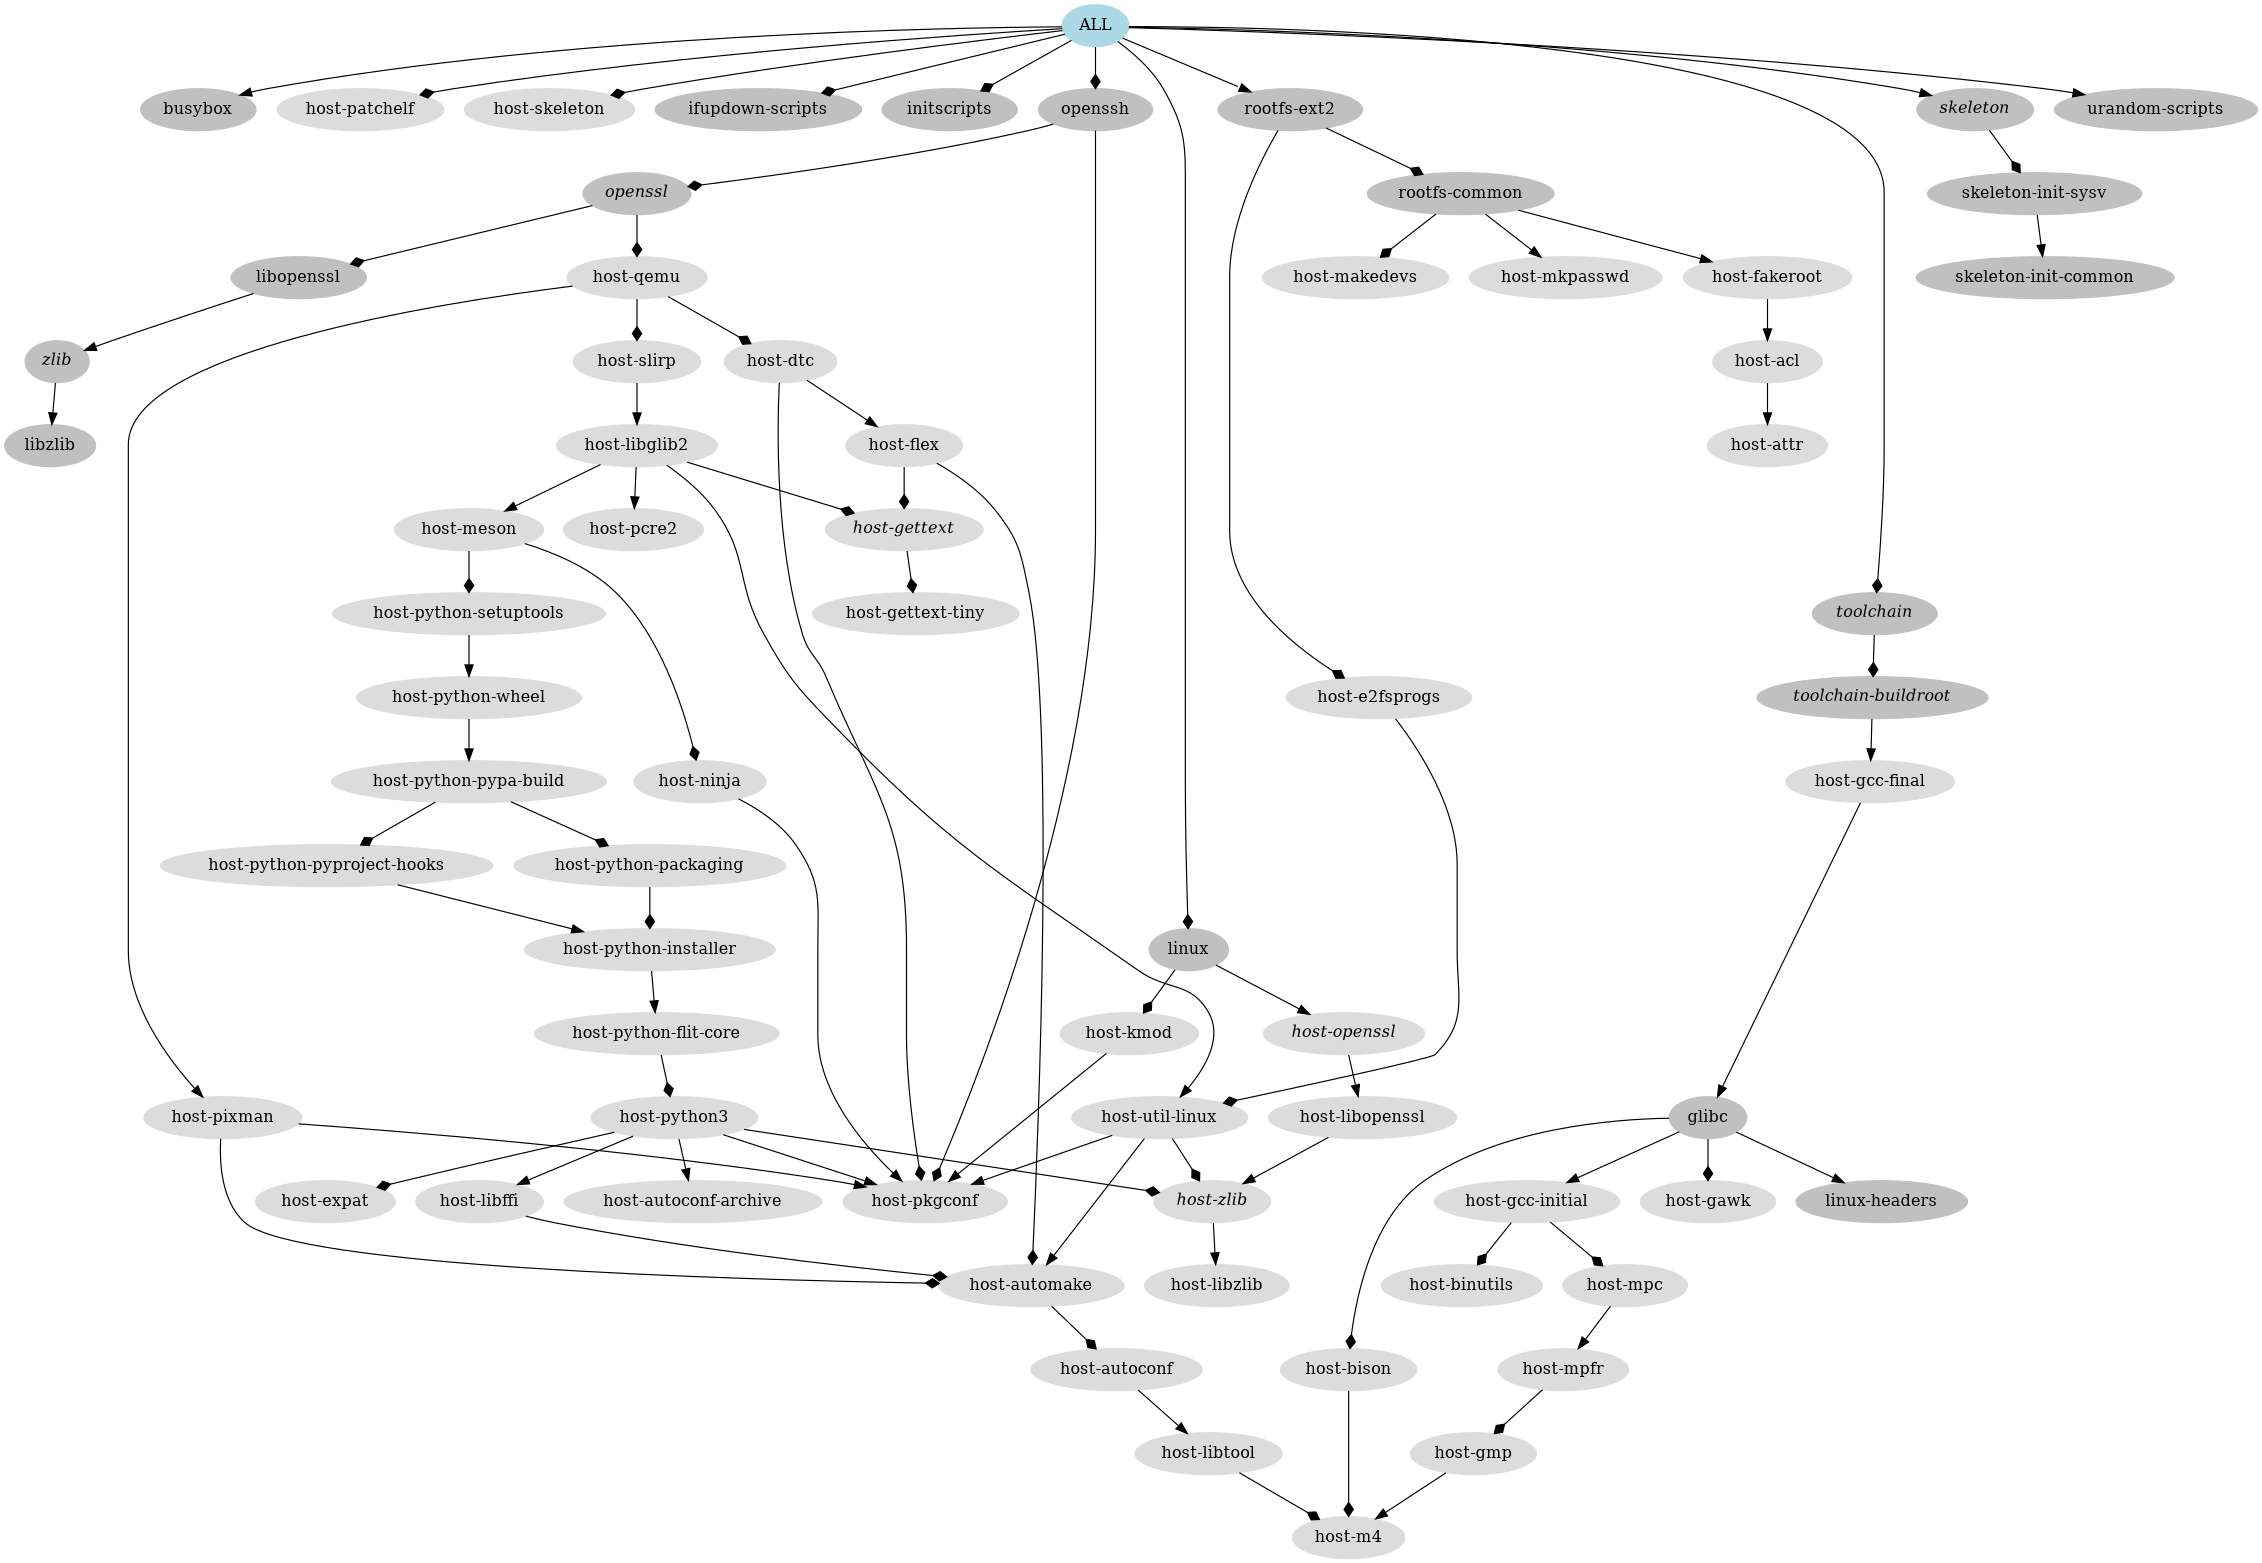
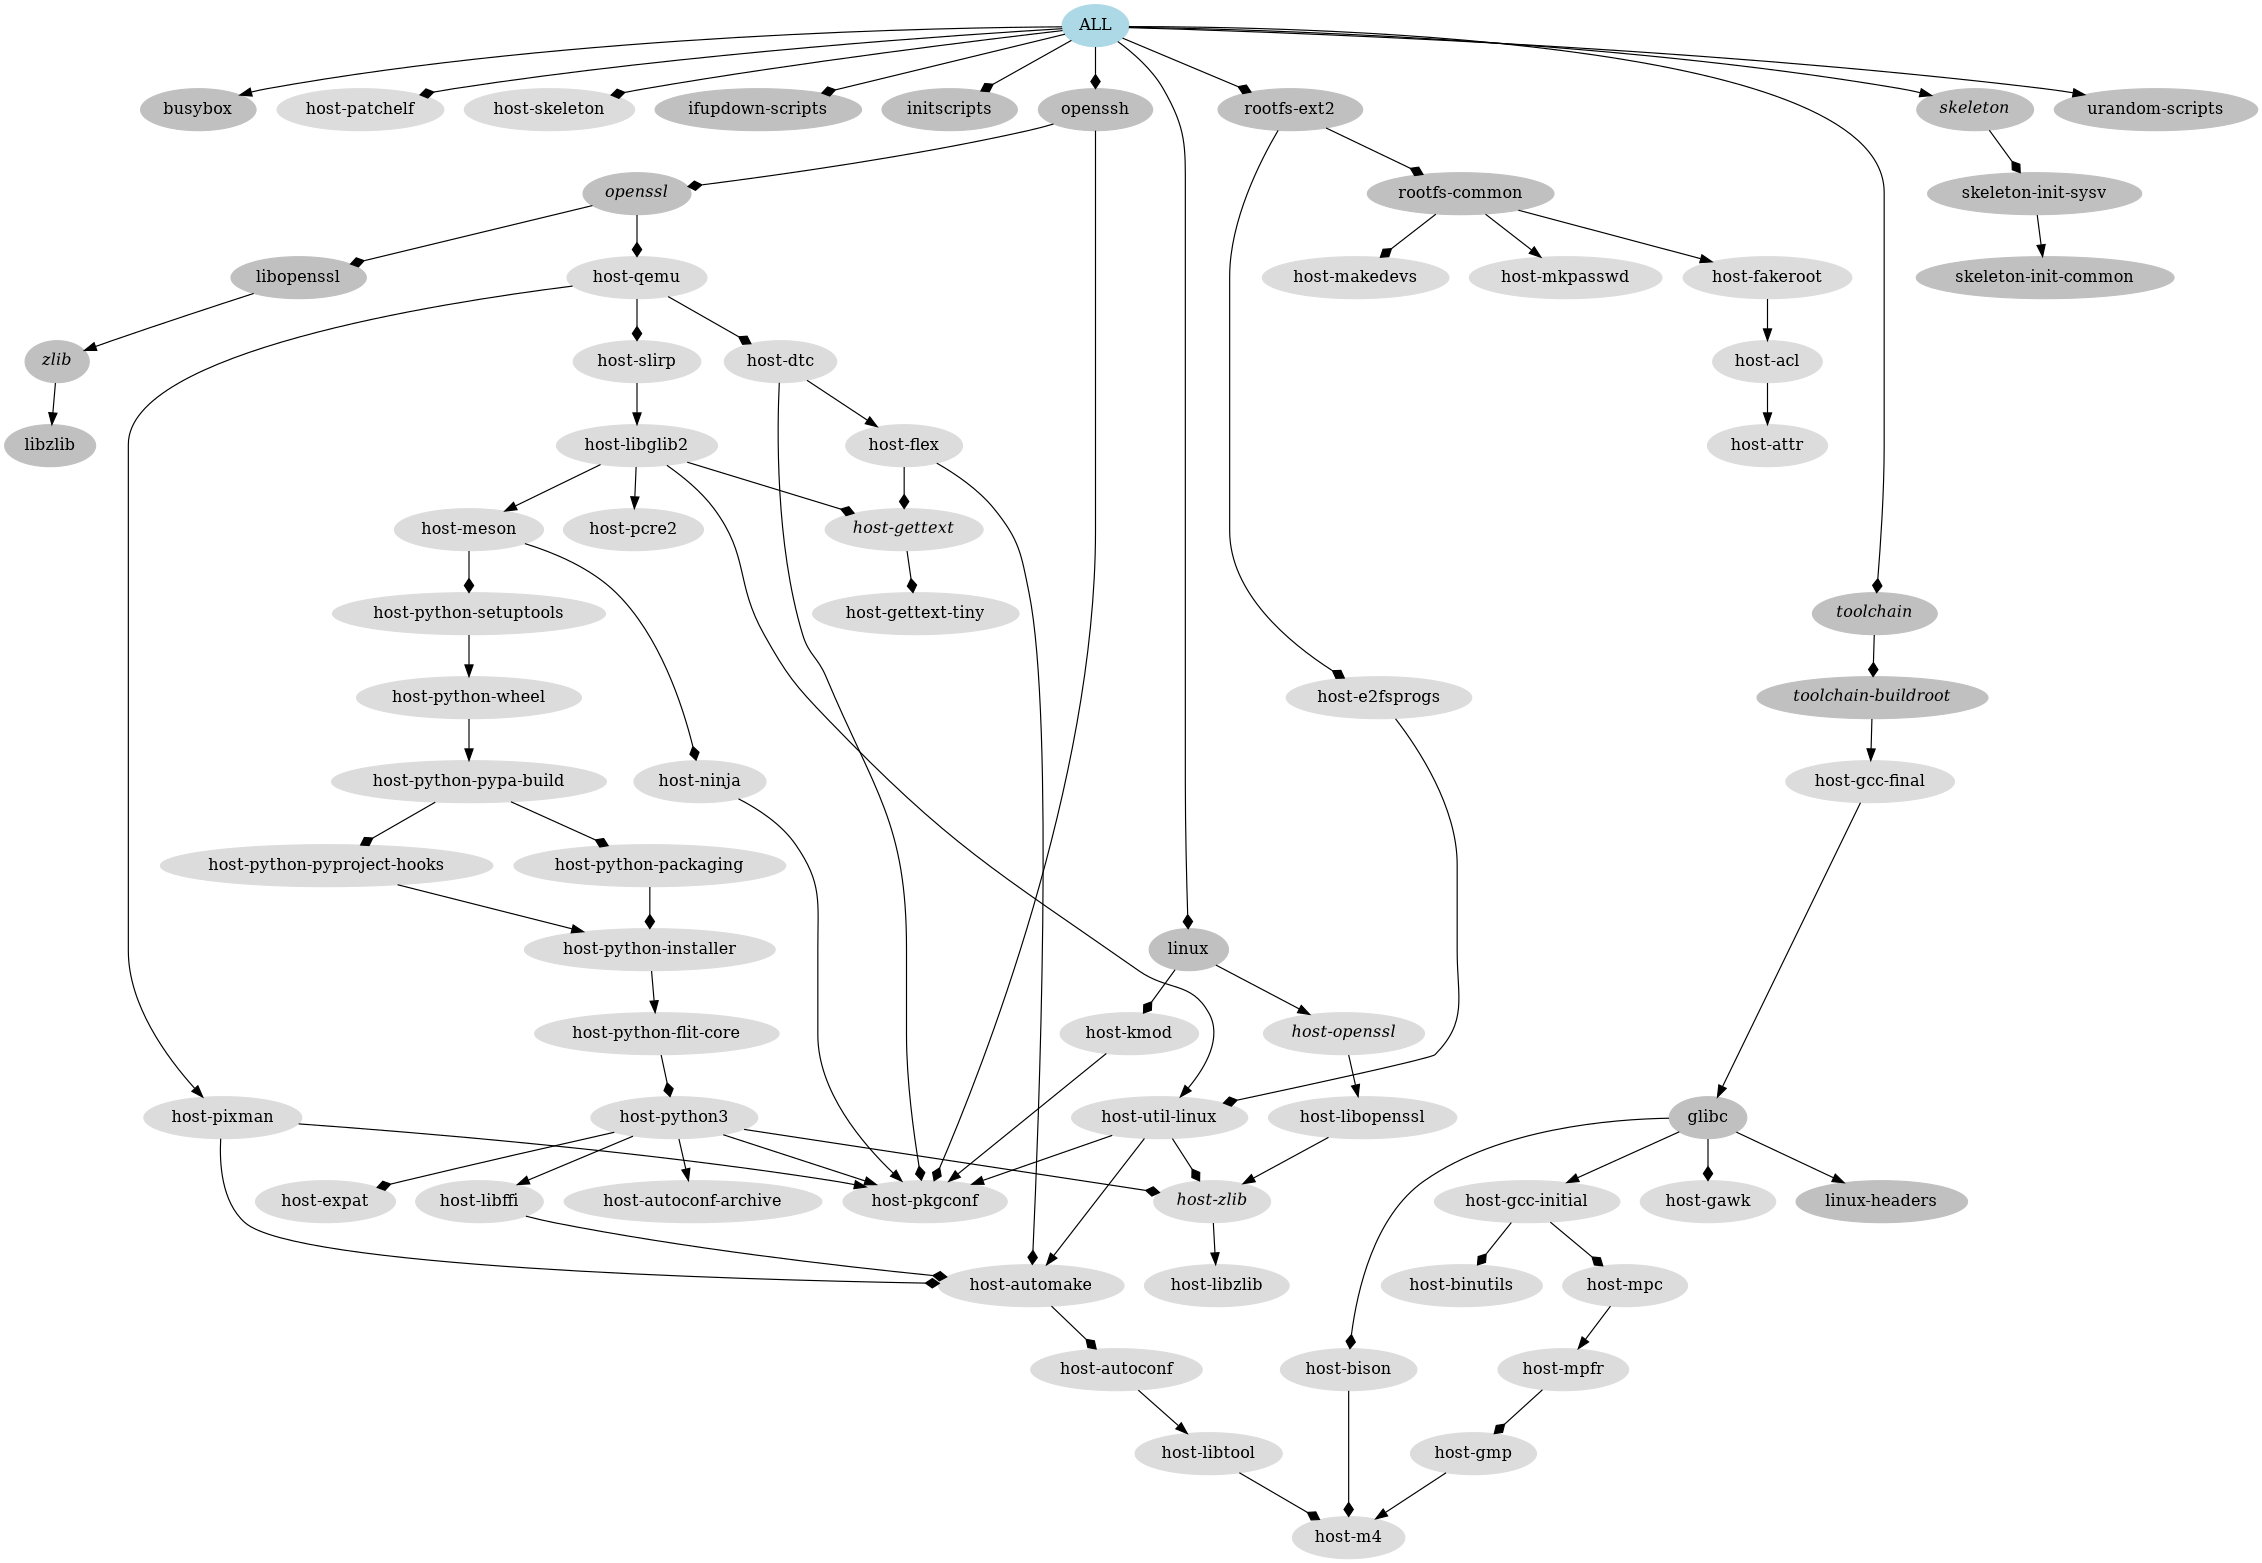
(1180, 62) -> (1180, 62)
